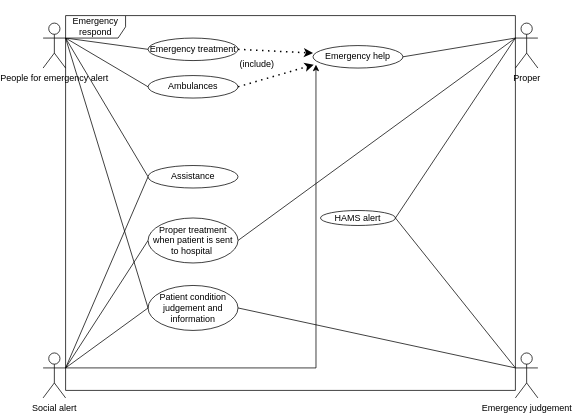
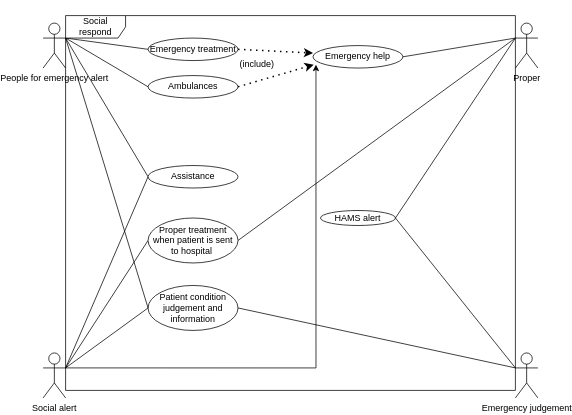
(96, 27) -> (96, 27)
